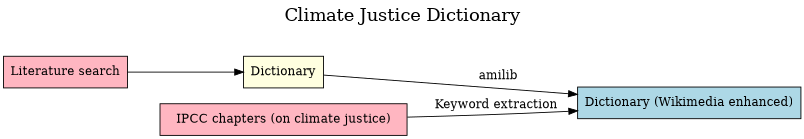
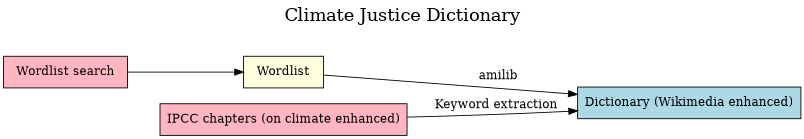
(65, 72) -> (65, 72)
(284, 72) -> (284, 72)
(284, 120) -> (284, 120)
